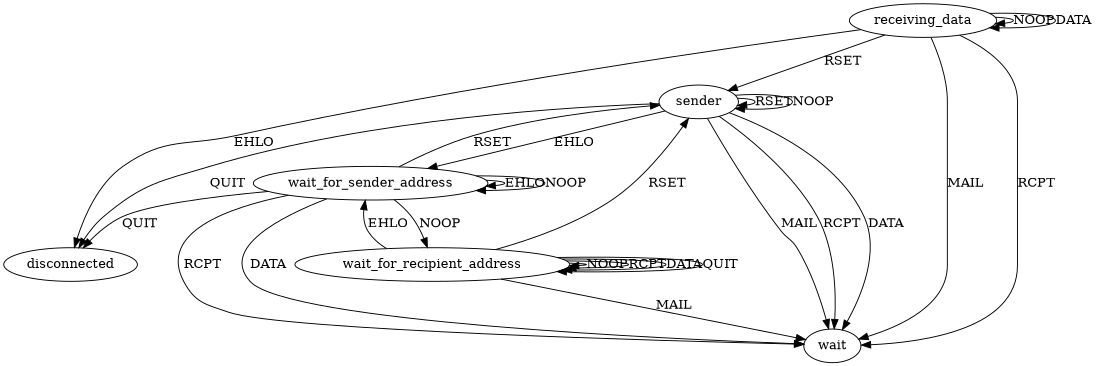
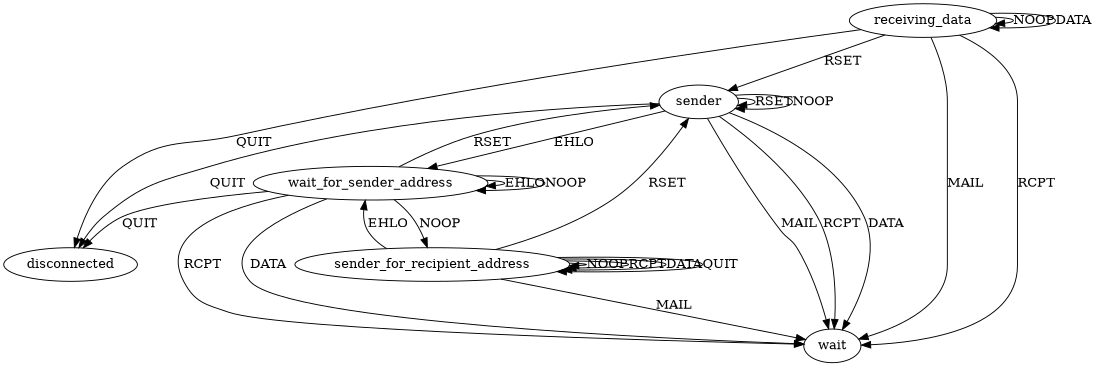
(254, 143) -> (254, 143)
(432, 265) -> (432, 265)
